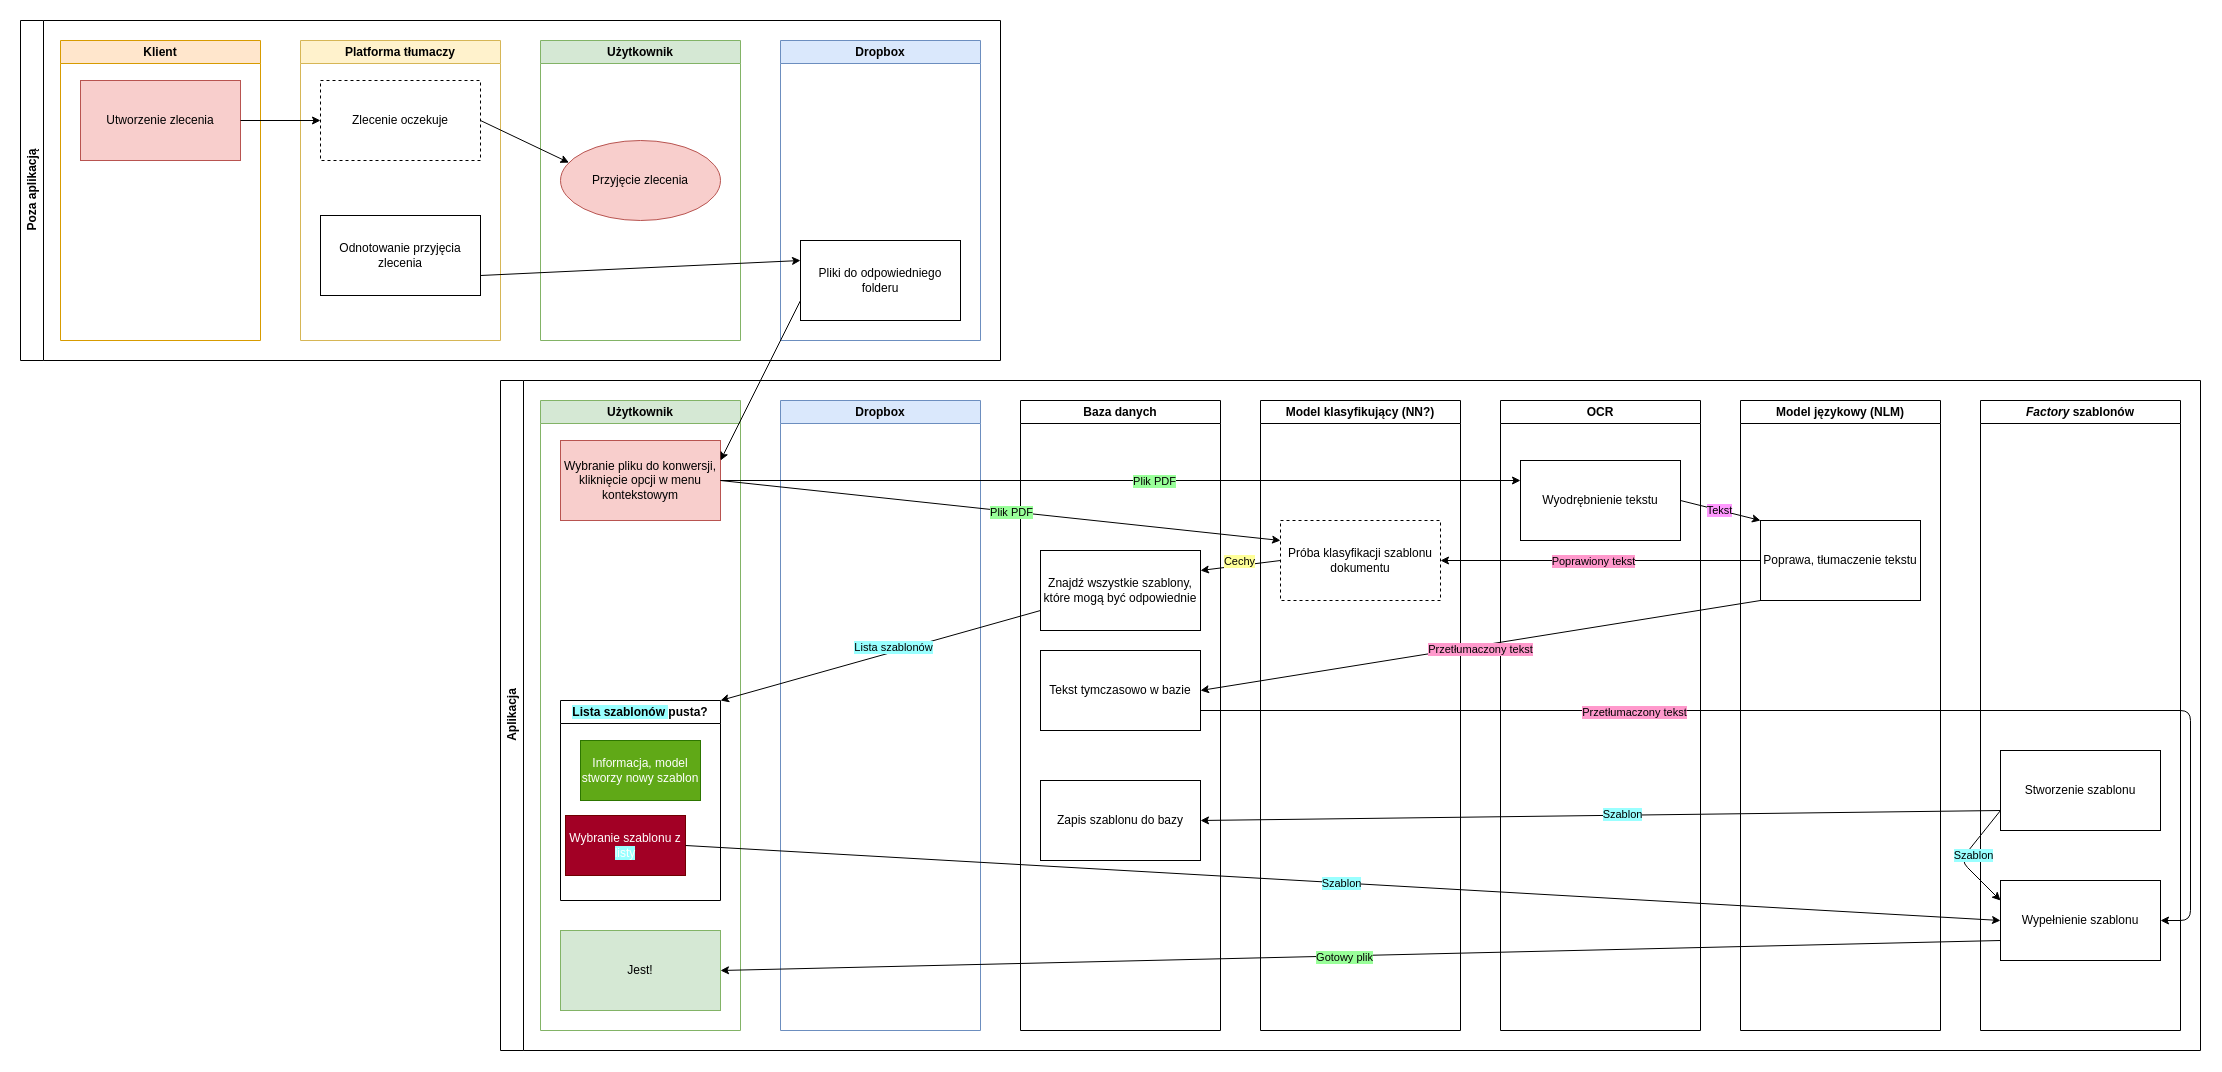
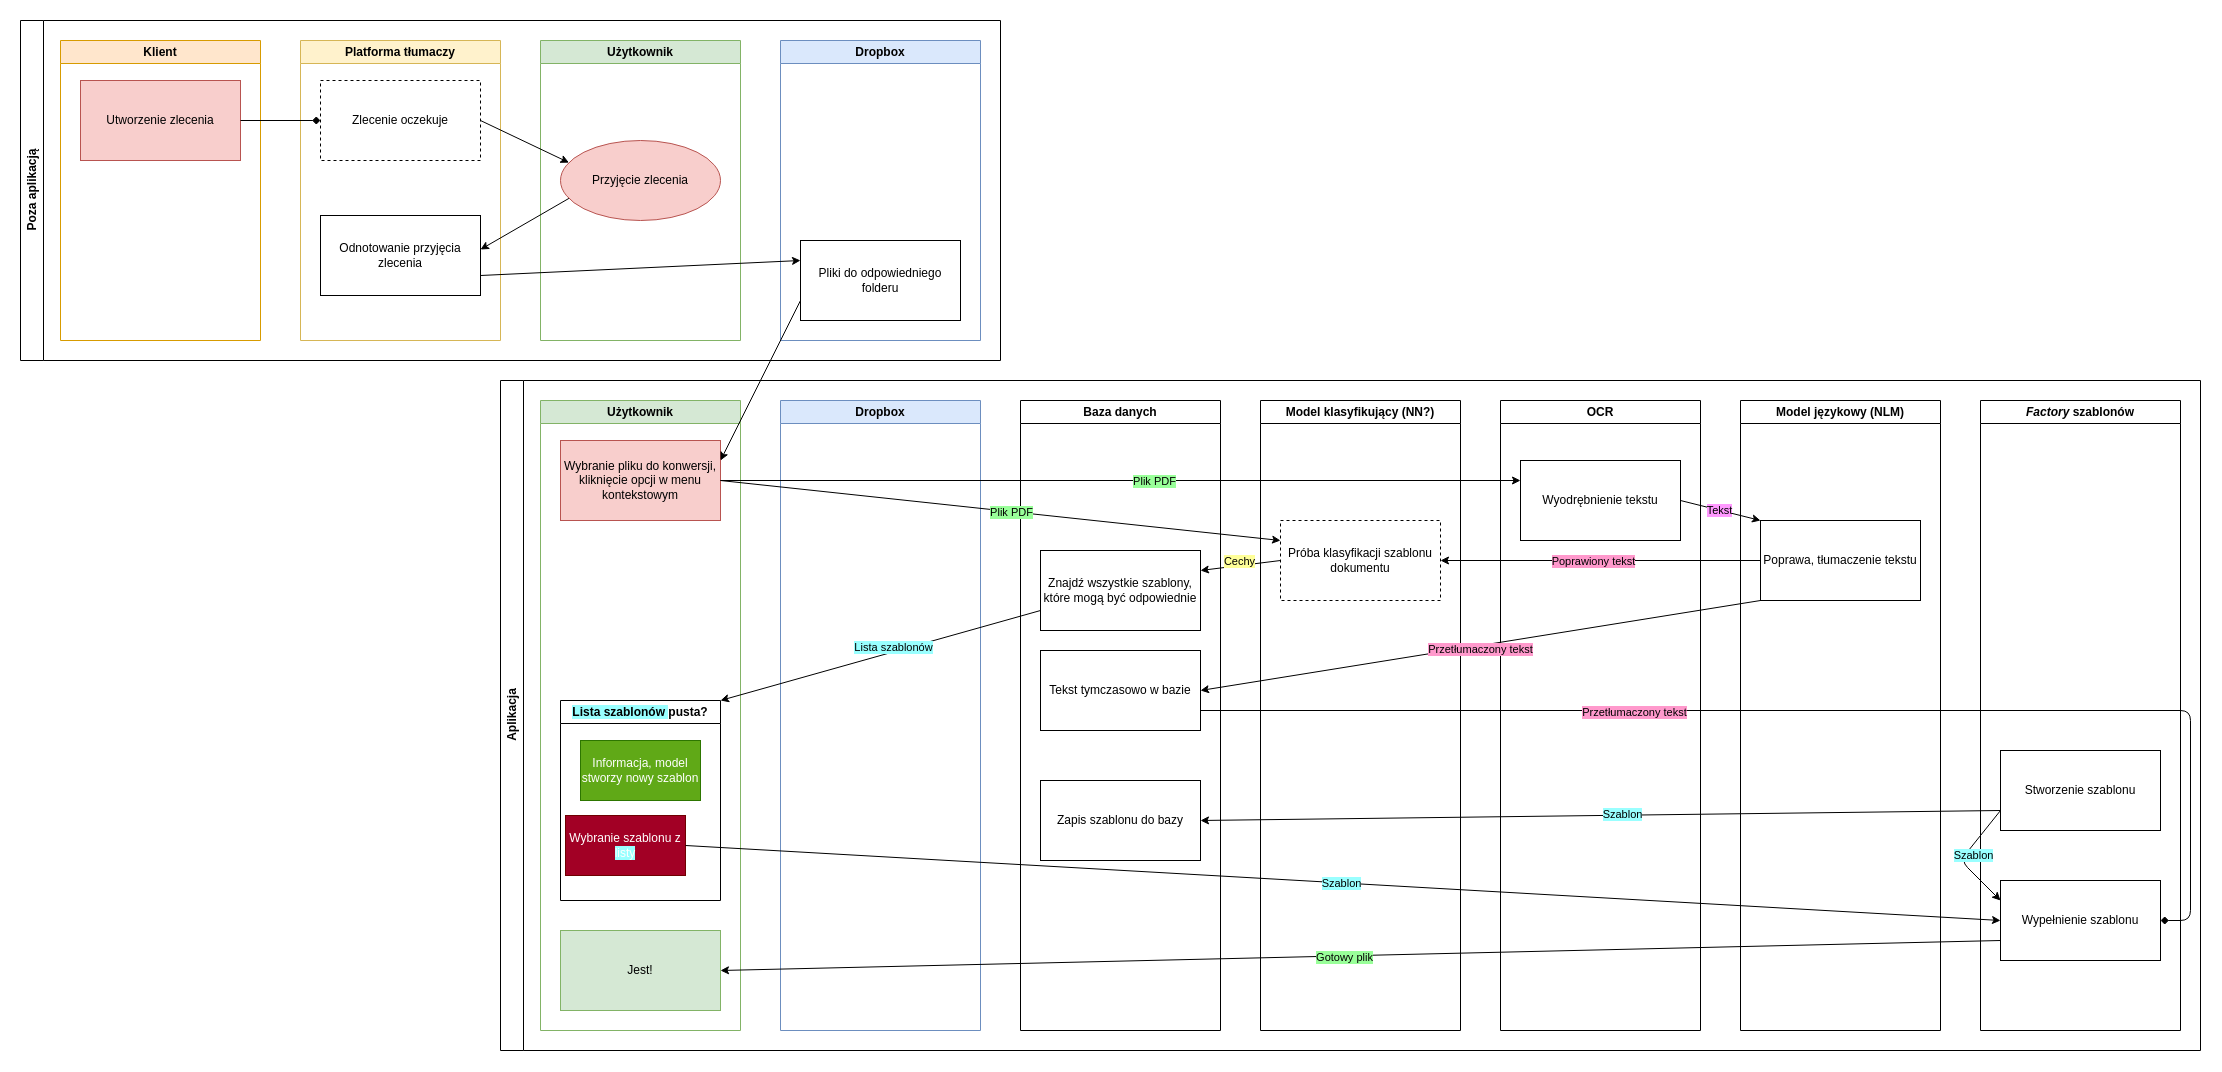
(312, 121) -> (312, 121)
none -> (528, 222)
(2168, 921) -> (2169, 921)
